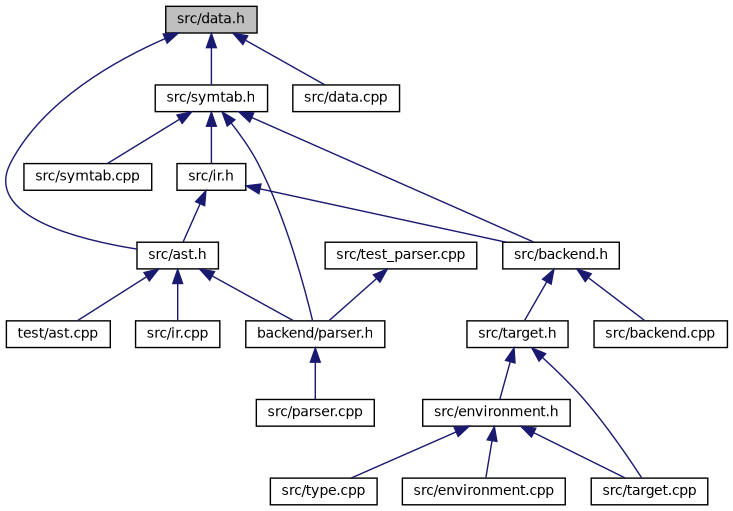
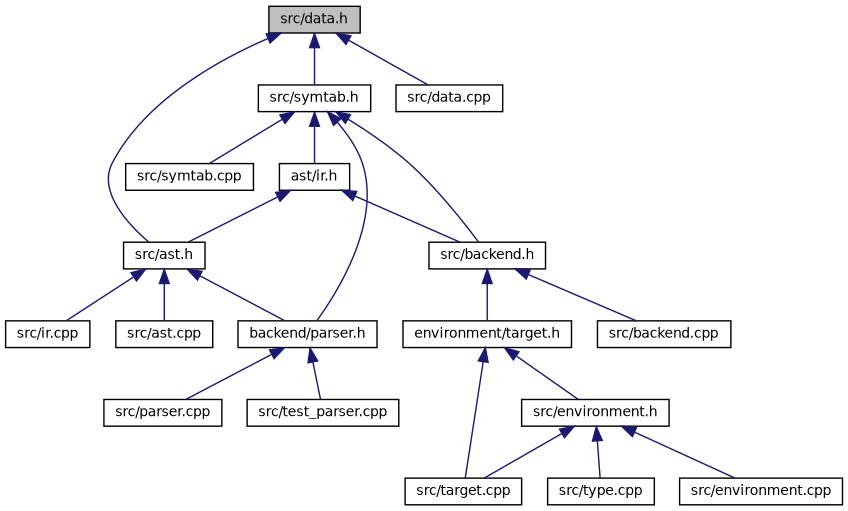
(211, 177) -> (315, 177)
(353, 300) -> (317, 381)
(58, 334) -> (164, 334)
(518, 334) -> (487, 334)
